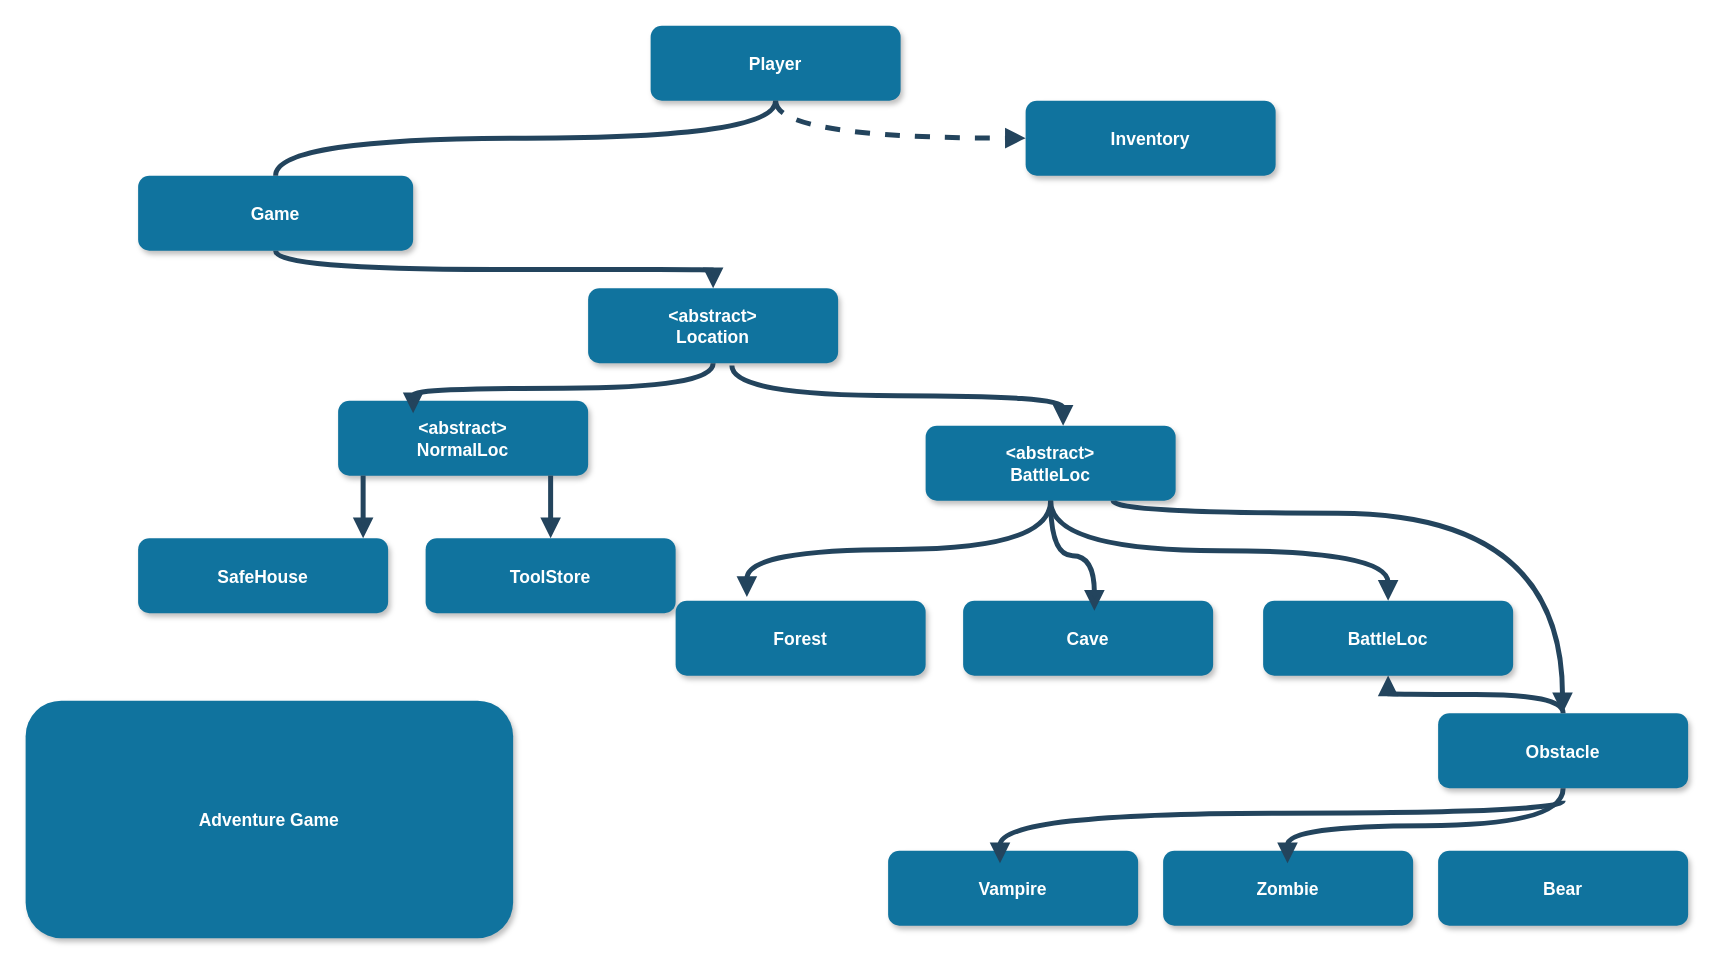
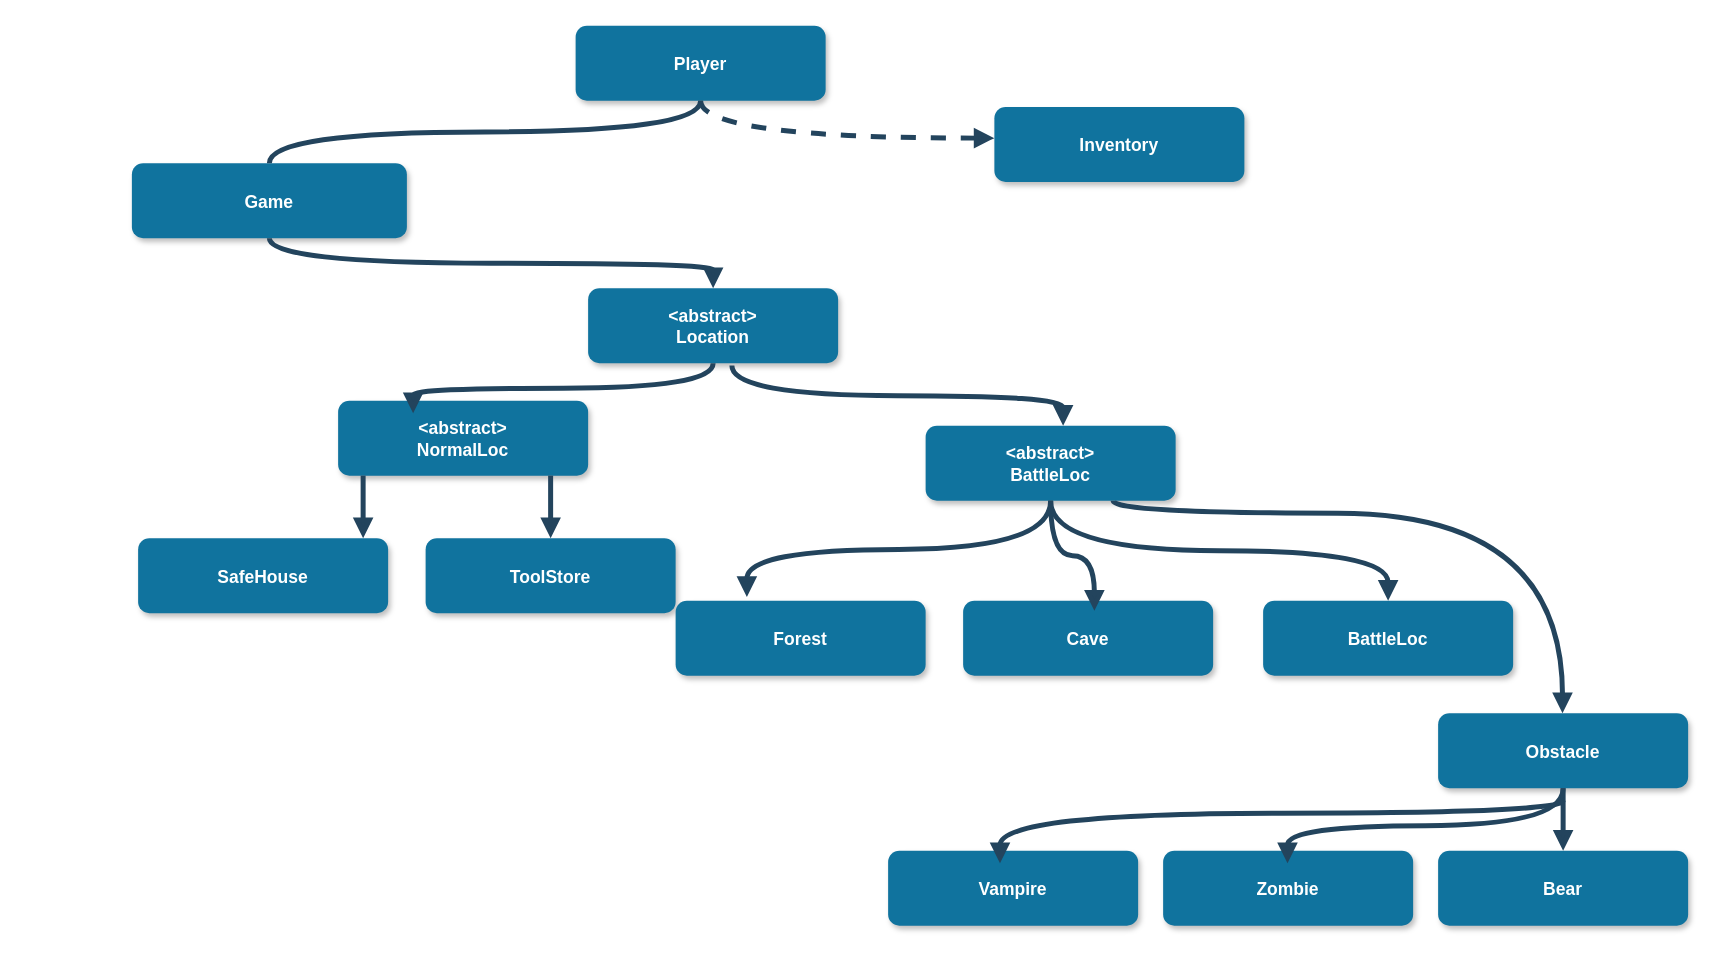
(776, 63) -> (701, 63)
(1151, 138) -> (1119, 144)
(276, 213) -> (269, 201)
(1479, 694) -> (1563, 815)
(269, 819) -> none
